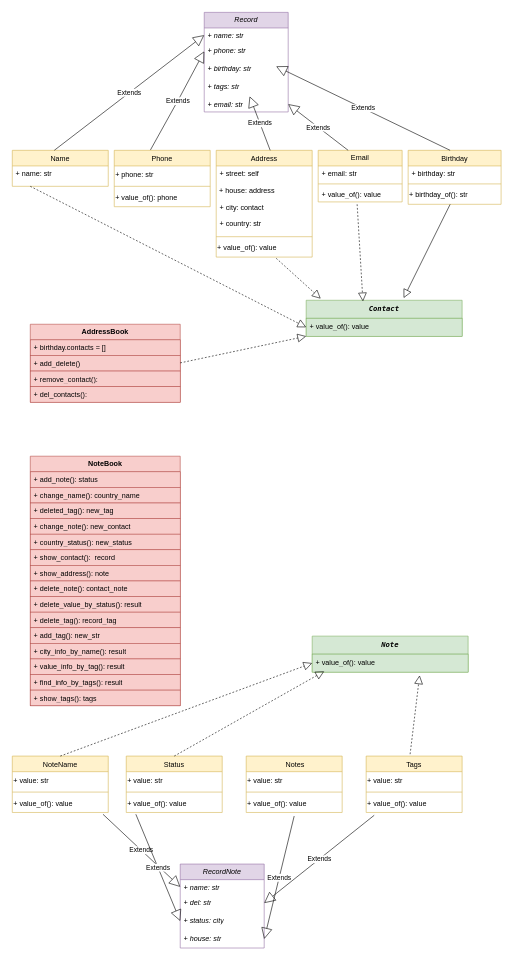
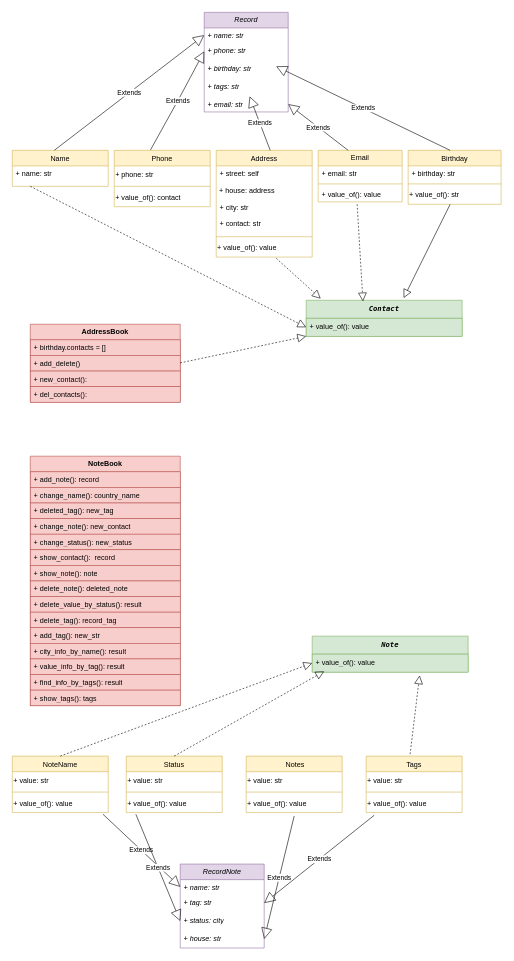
(446, 195) -> (440, 195)
(150, 198) -> (154, 198)
(246, 208) -> (238, 208)
(245, 223) -> (245, 223)
(70, 380) -> (64, 380)
(71, 480) -> (71, 480)
(92, 543) -> (90, 543)
(75, 574) -> (69, 574)
(90, 590) -> (89, 590)
(200, 903) -> (201, 903)
